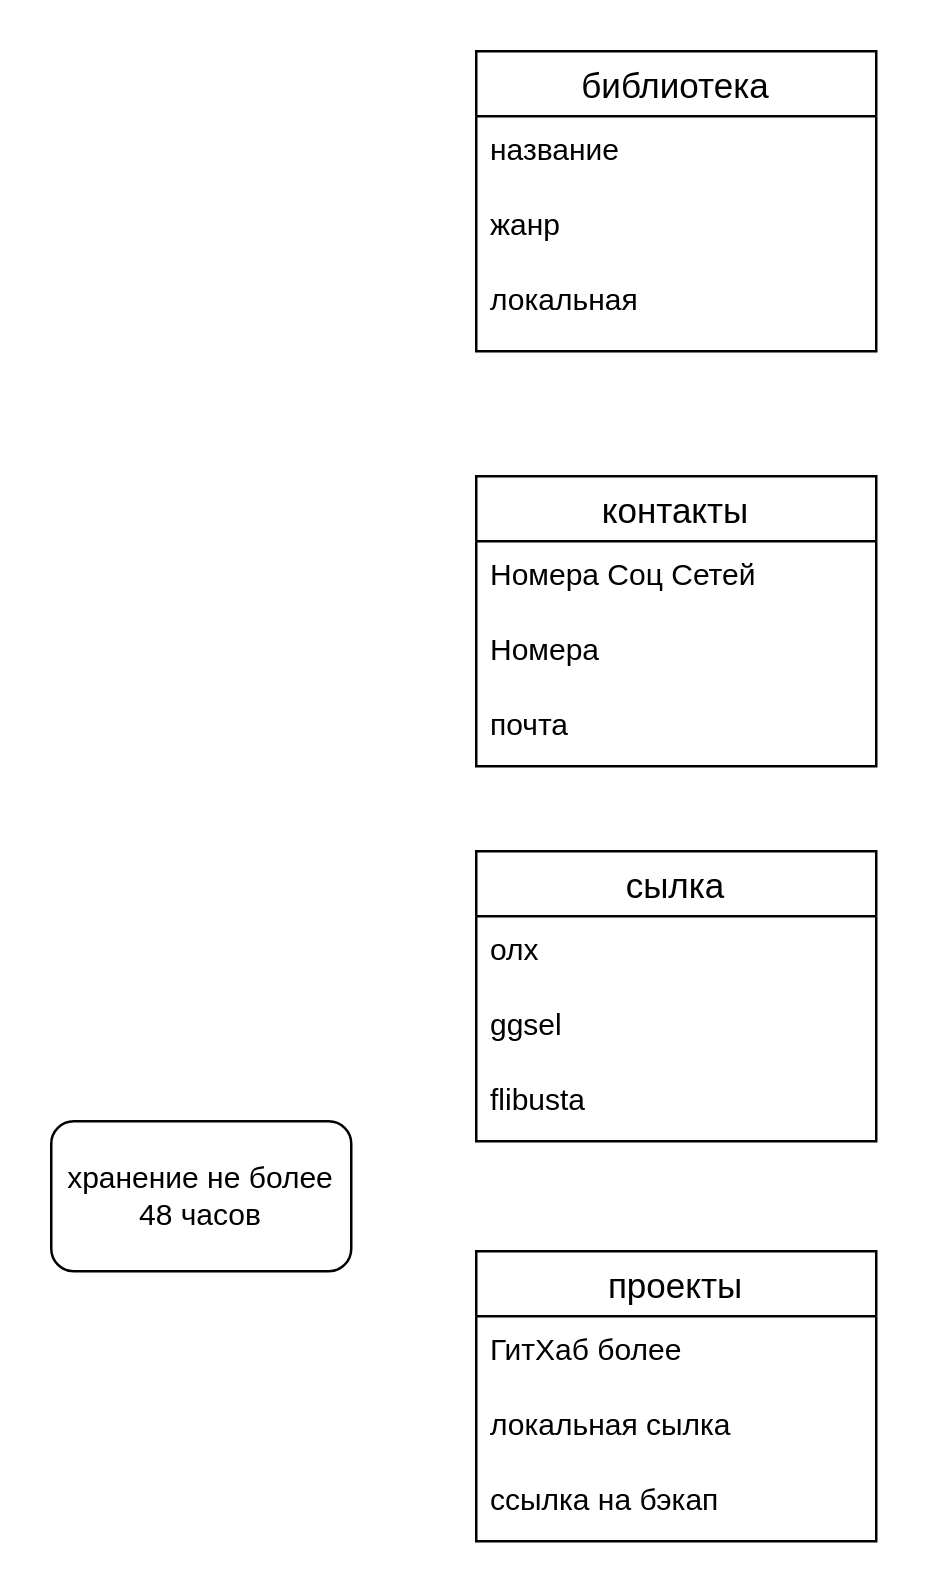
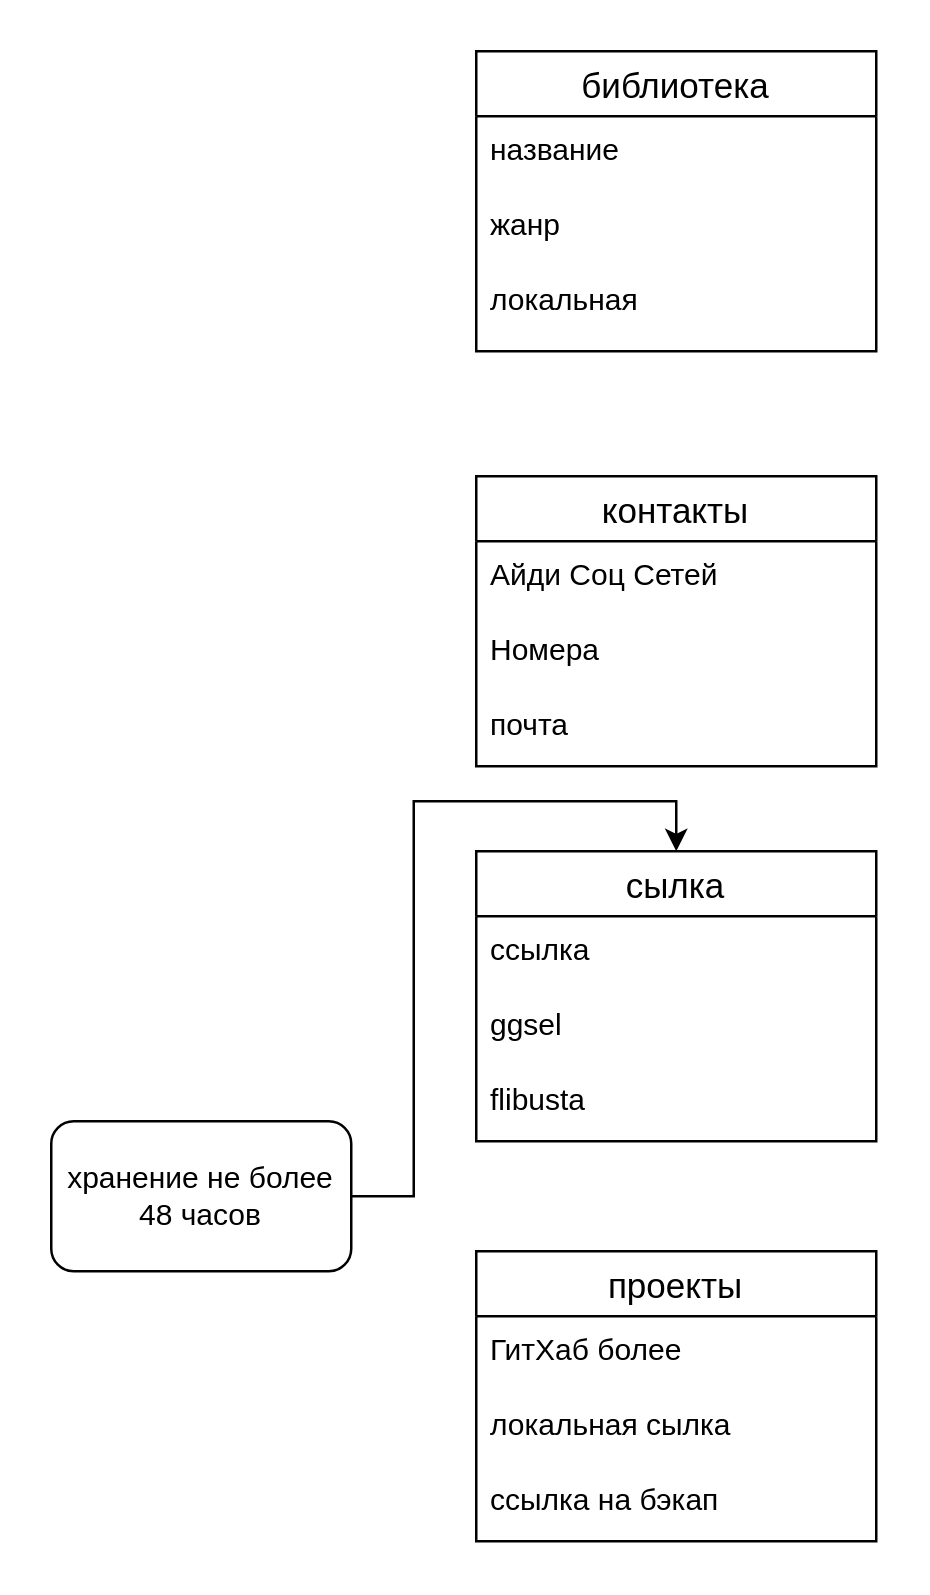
(617, 575) -> (600, 575)
none -> (414, 882)
(515, 950) -> (540, 950)
